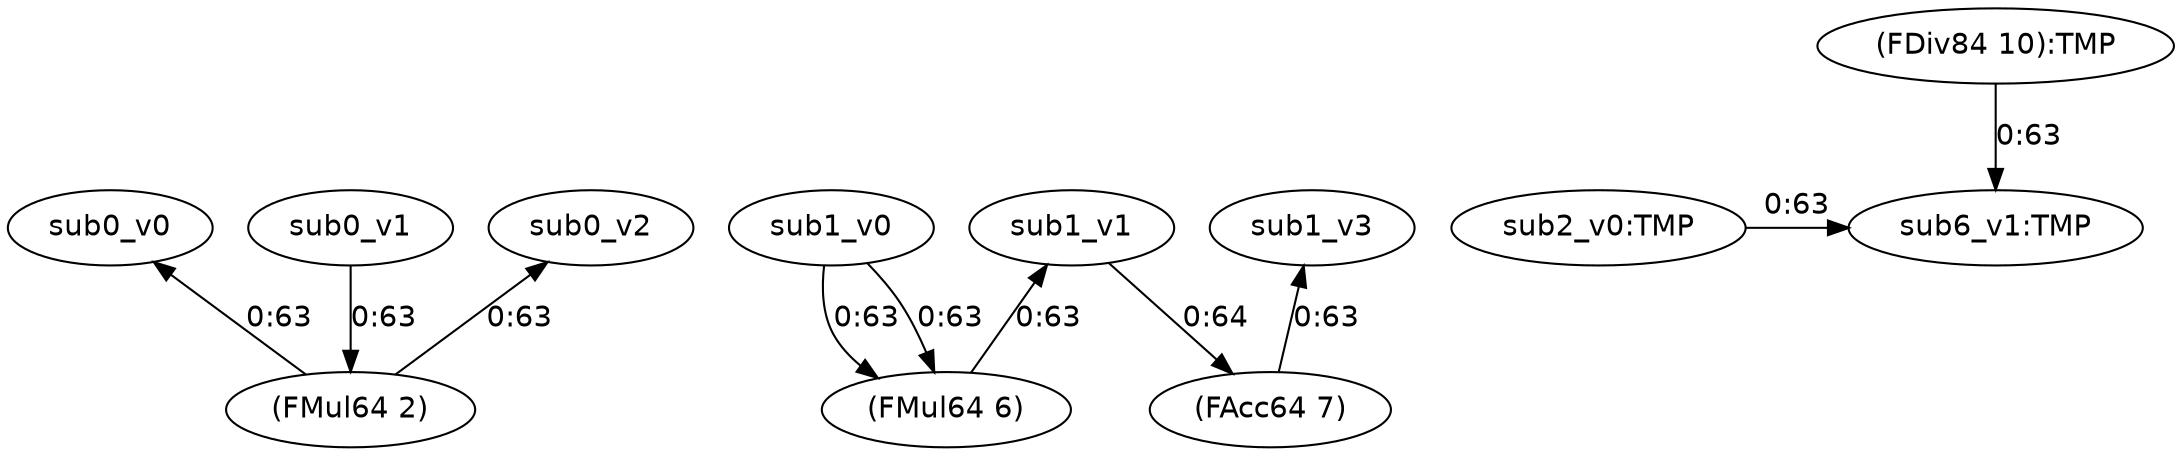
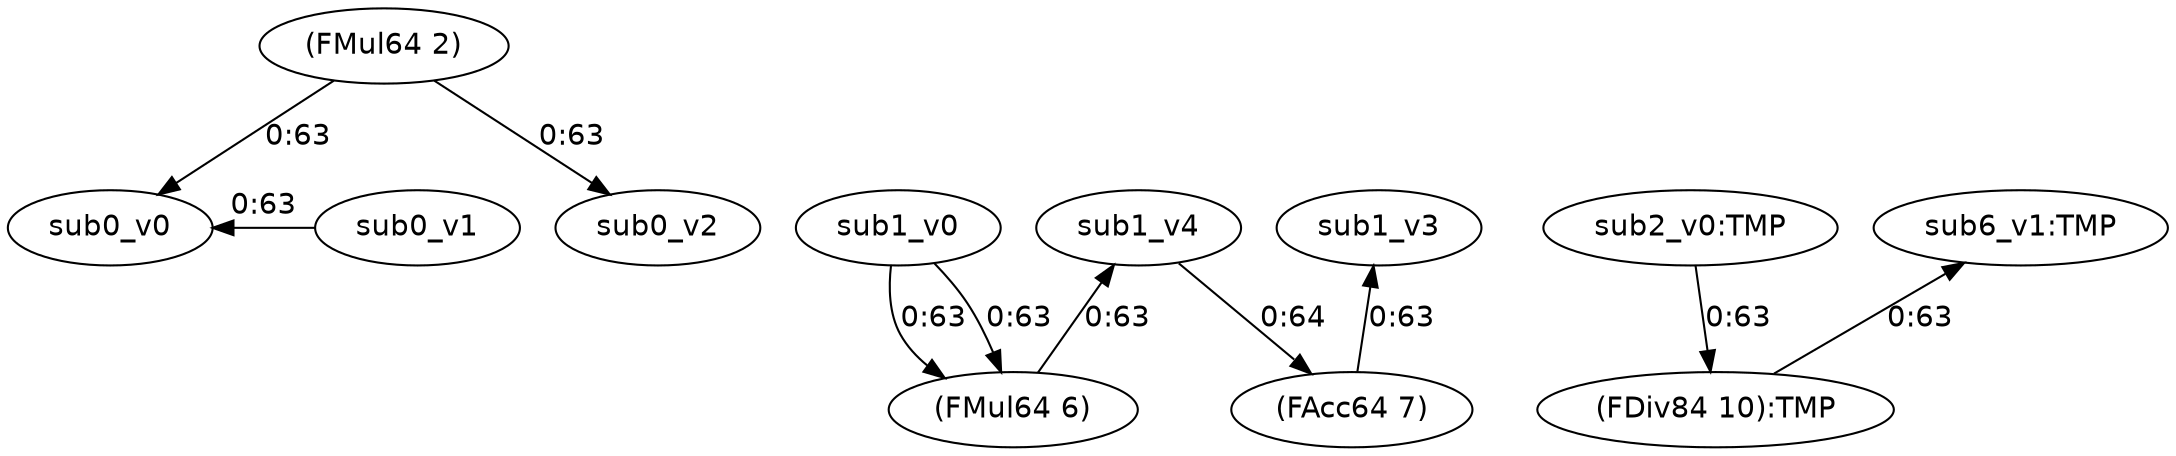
(1072, 228) -> (1139, 228)
(1786, 228) -> (1702, 308)
(351, 308) -> (274, 228)
